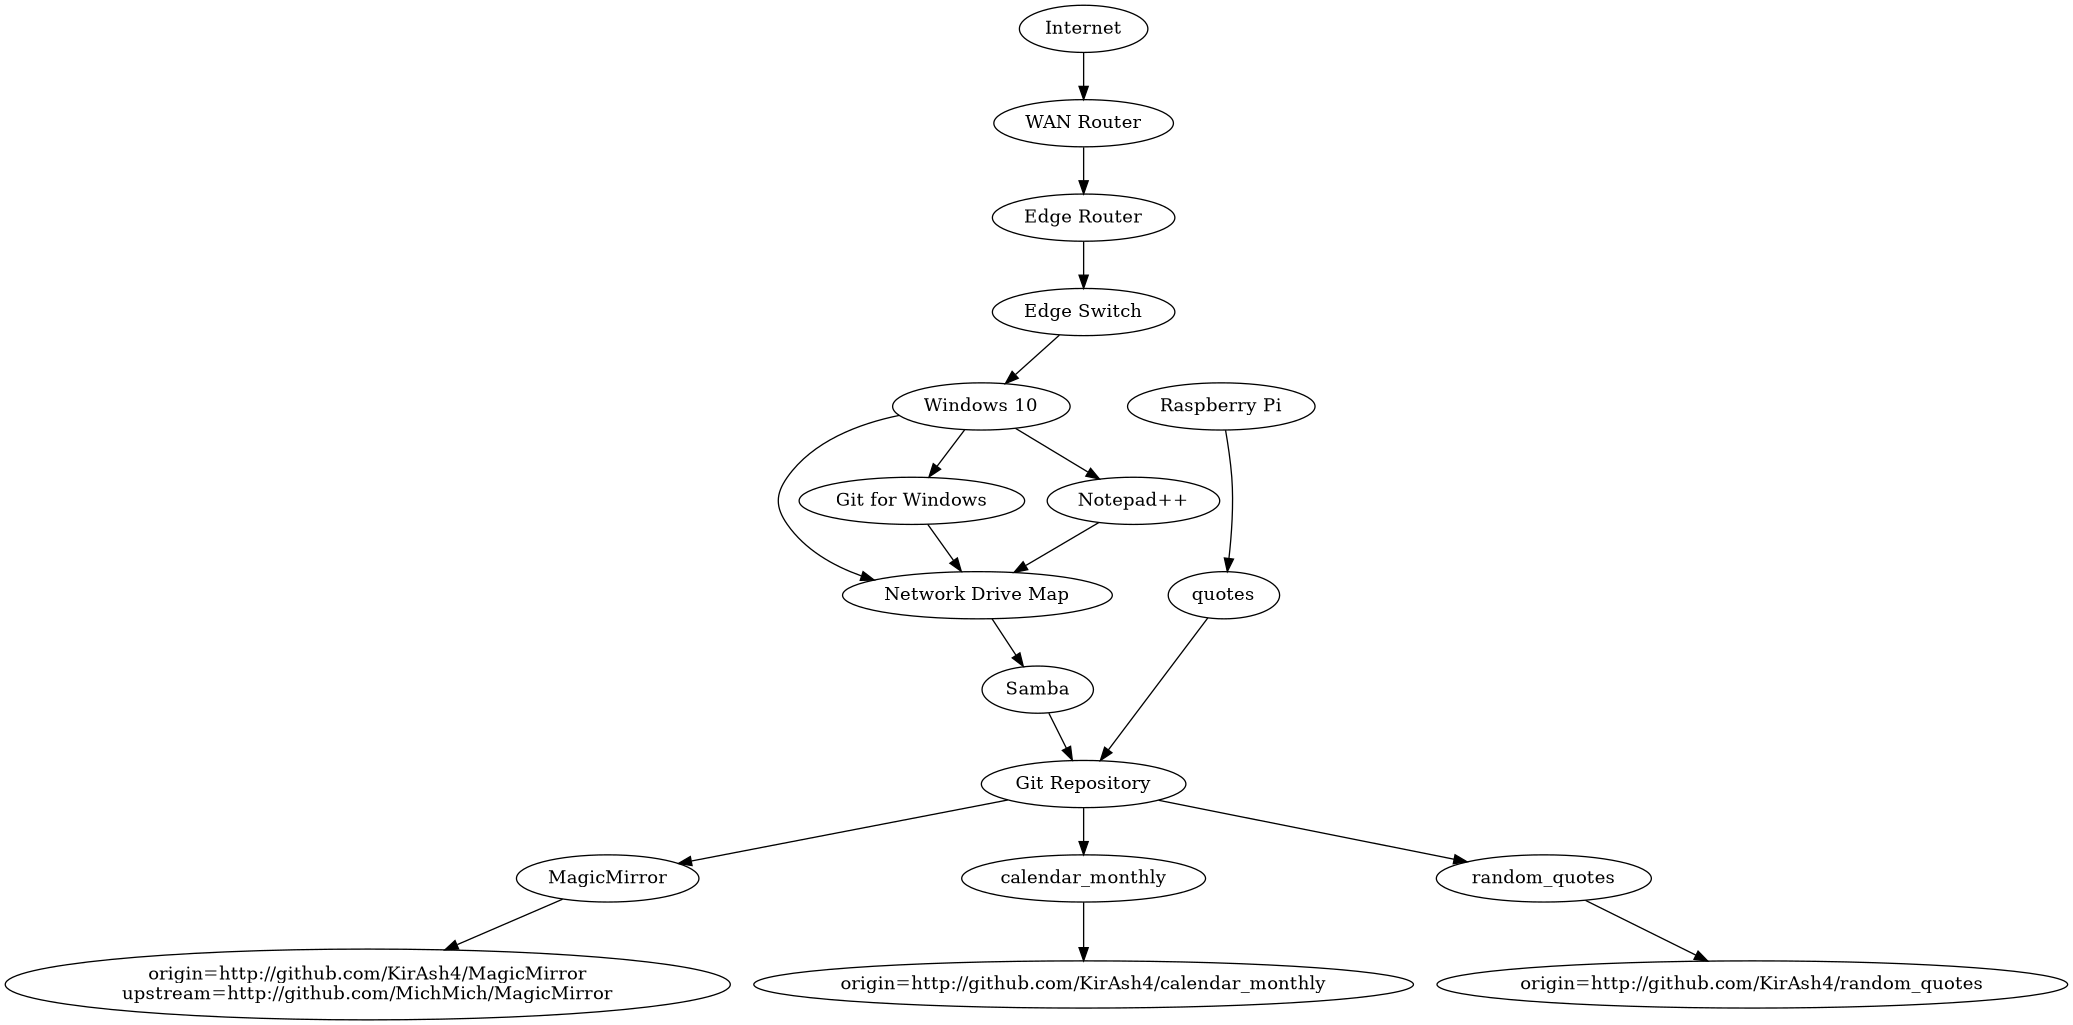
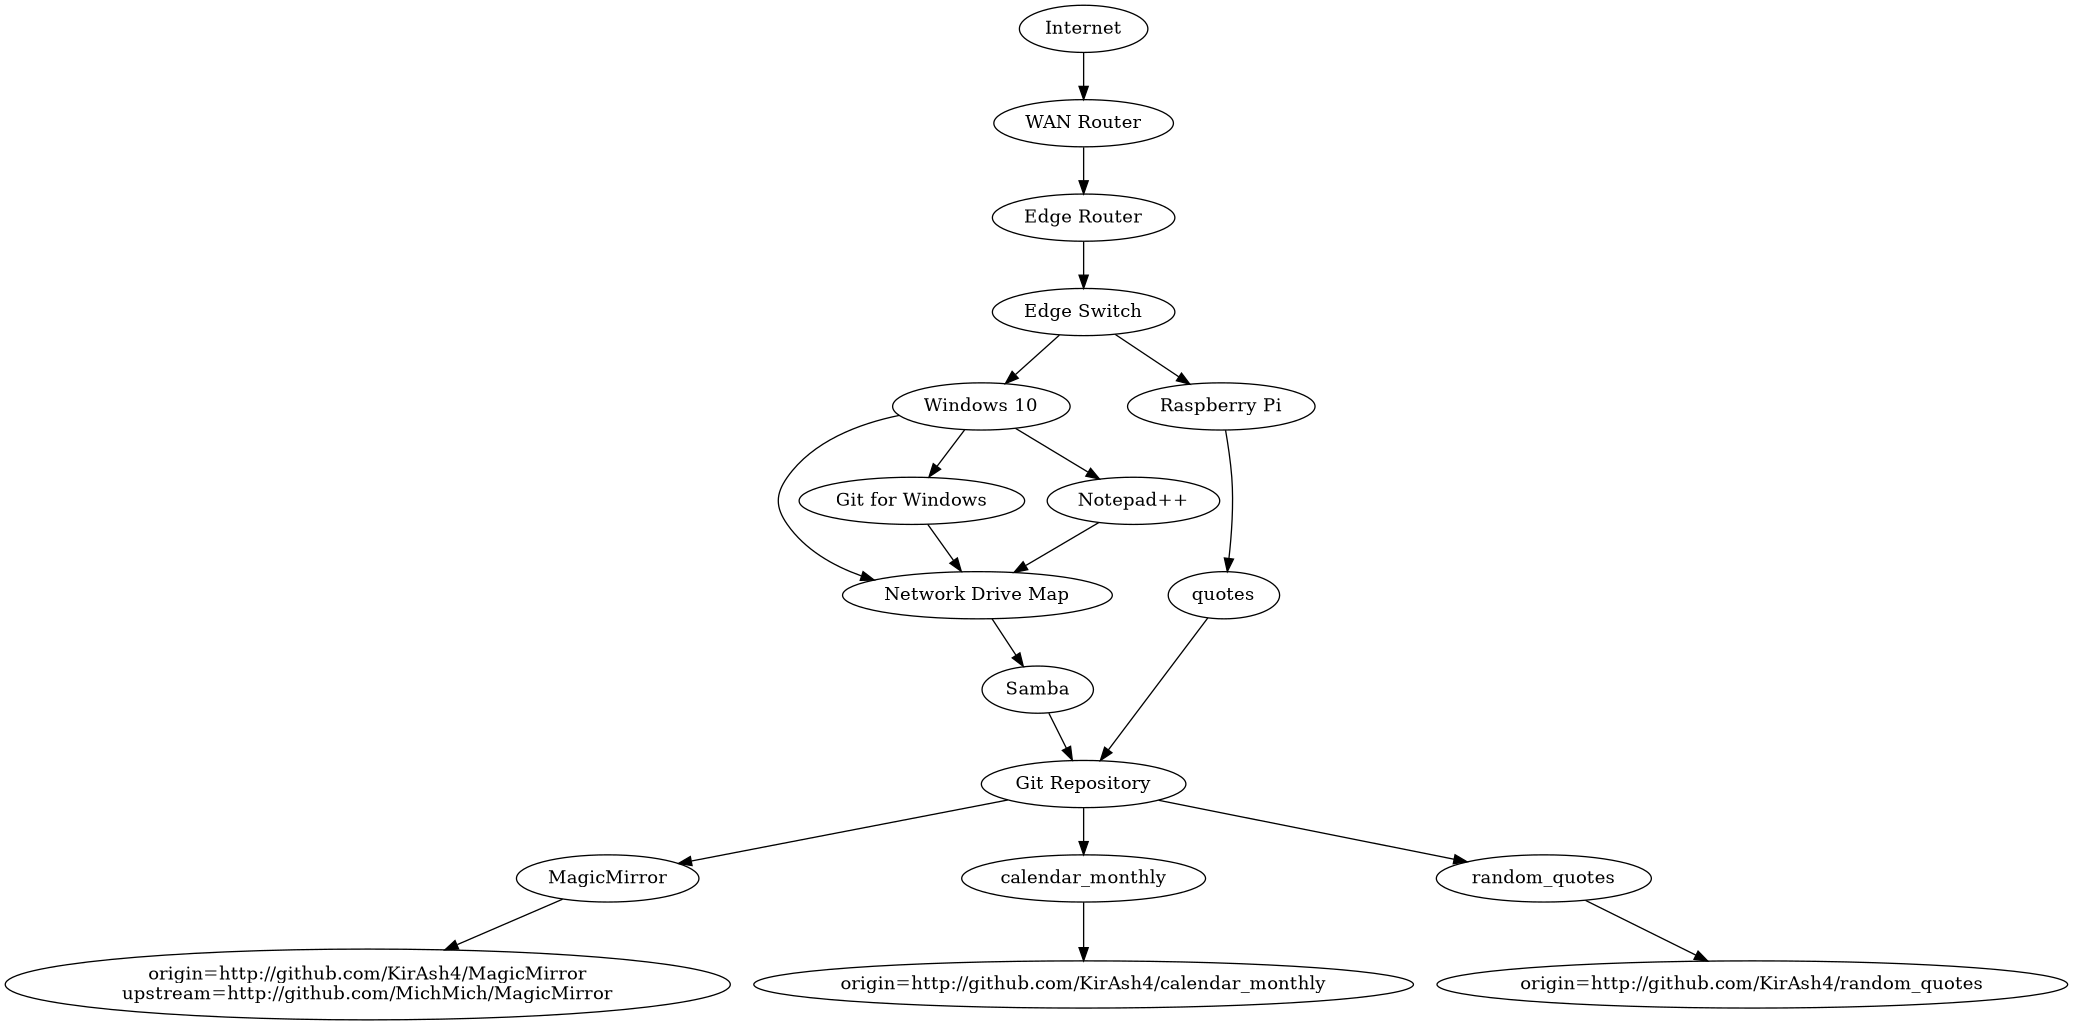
none -> (1147, 356)
